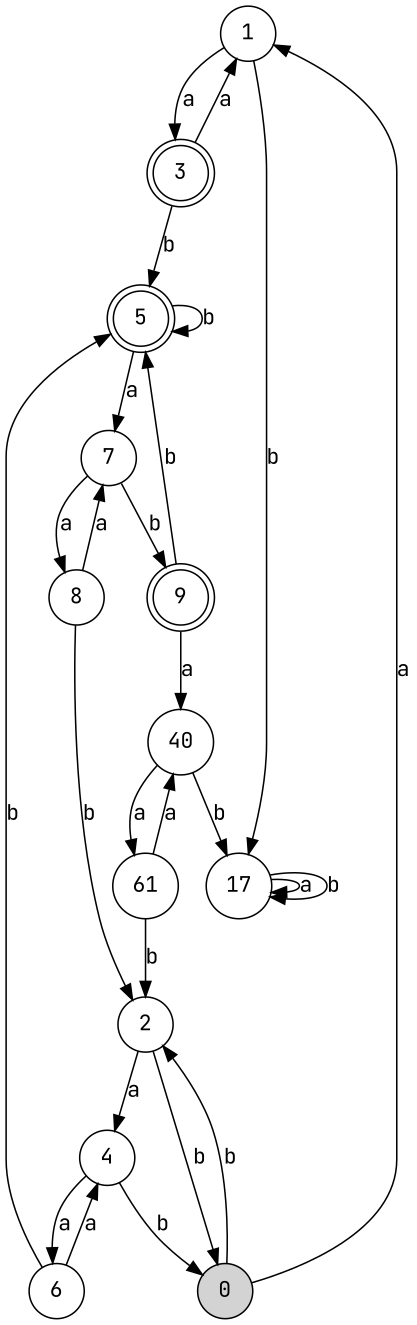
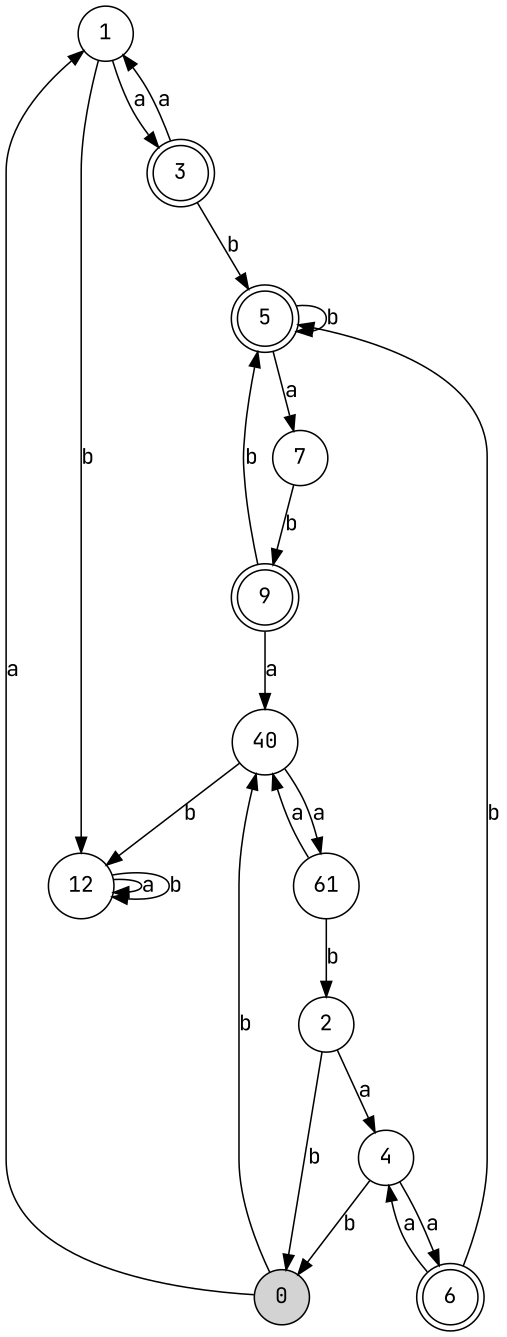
(77, 597) -> none
(239, 886) -> (81, 886)
(219, 1155) -> (239, 1033)
(57, 1291) -> (450, 1297)
